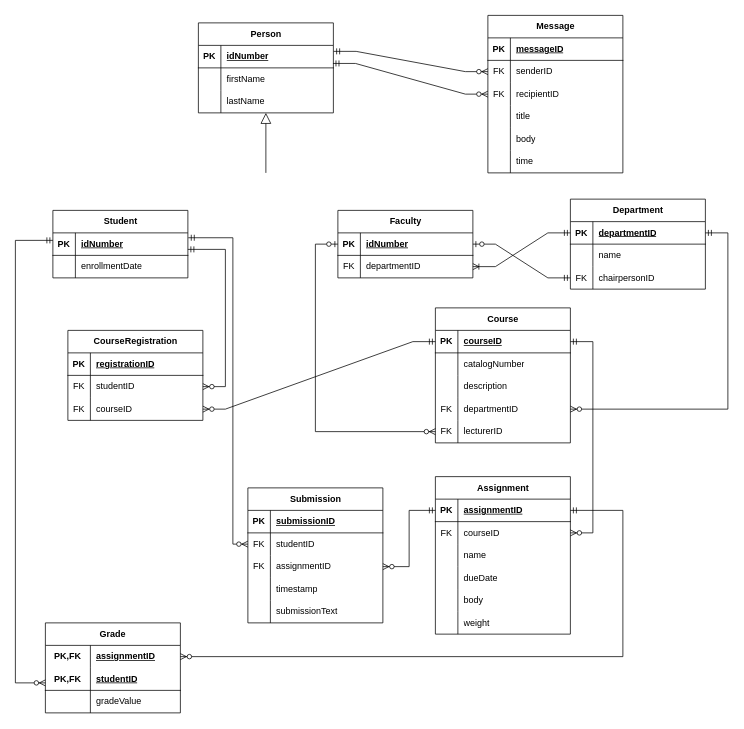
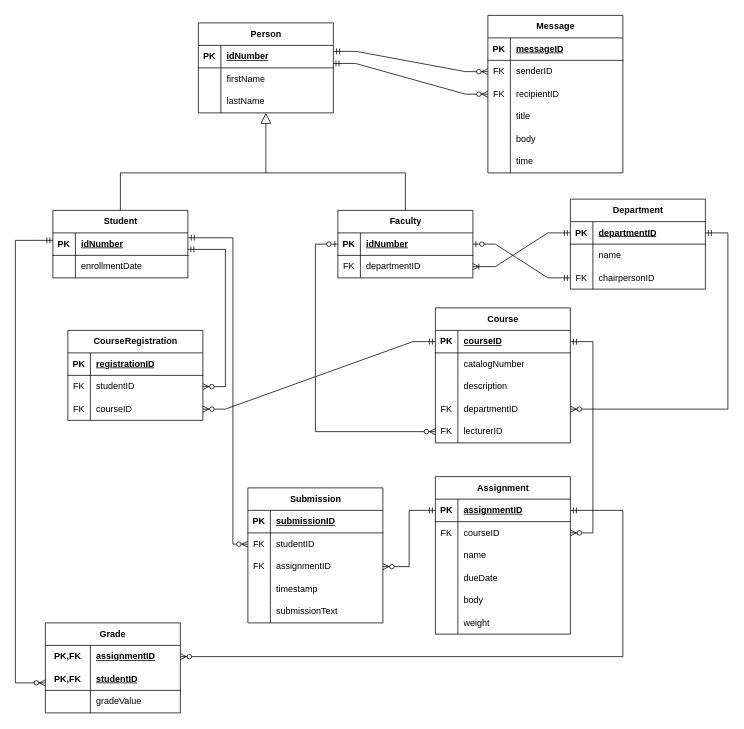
none -> (262, 173)
